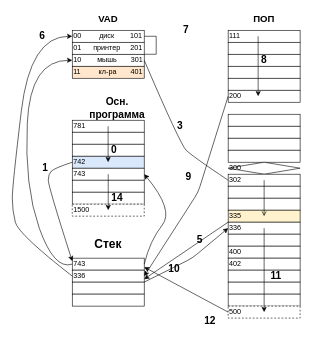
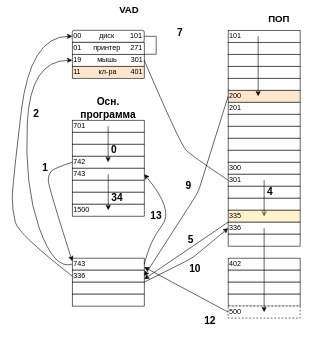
(108, 18) -> (129, 9)
(264, 18) -> (279, 18)
(186, 30) -> (180, 33)
(42, 36) -> none
(108, 36) -> (108, 36)
(236, 36) -> (236, 36)
(109, 48) -> (109, 48)
(109, 60) -> (109, 60)
(264, 60) -> none
(264, 96) -> (264, 96)
(117, 108) -> (108, 108)
none -> (264, 108)
none -> (36, 114)
(80, 126) -> (80, 126)
(180, 126) -> none
(108, 162) -> (108, 162)
(264, 168) -> (264, 168)
(189, 177) -> (189, 186)
(236, 180) -> (236, 180)
none -> (270, 192)
(117, 198) -> (117, 198)
(108, 210) -> (108, 210)
none -> (156, 216)
(200, 240) -> (191, 240)
(108, 243) -> none
(264, 252) -> none
(174, 269) -> (195, 269)
(276, 276) -> none
